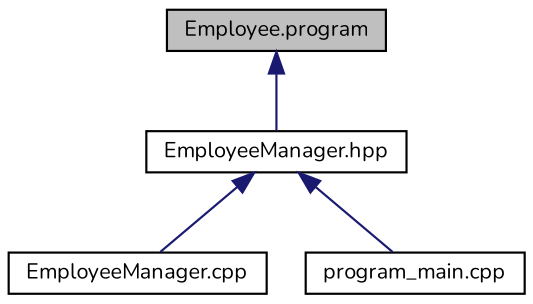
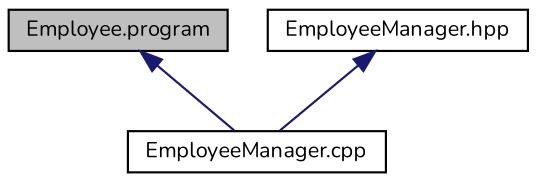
(276, 102) -> (196, 98)
(415, 273) -> none
